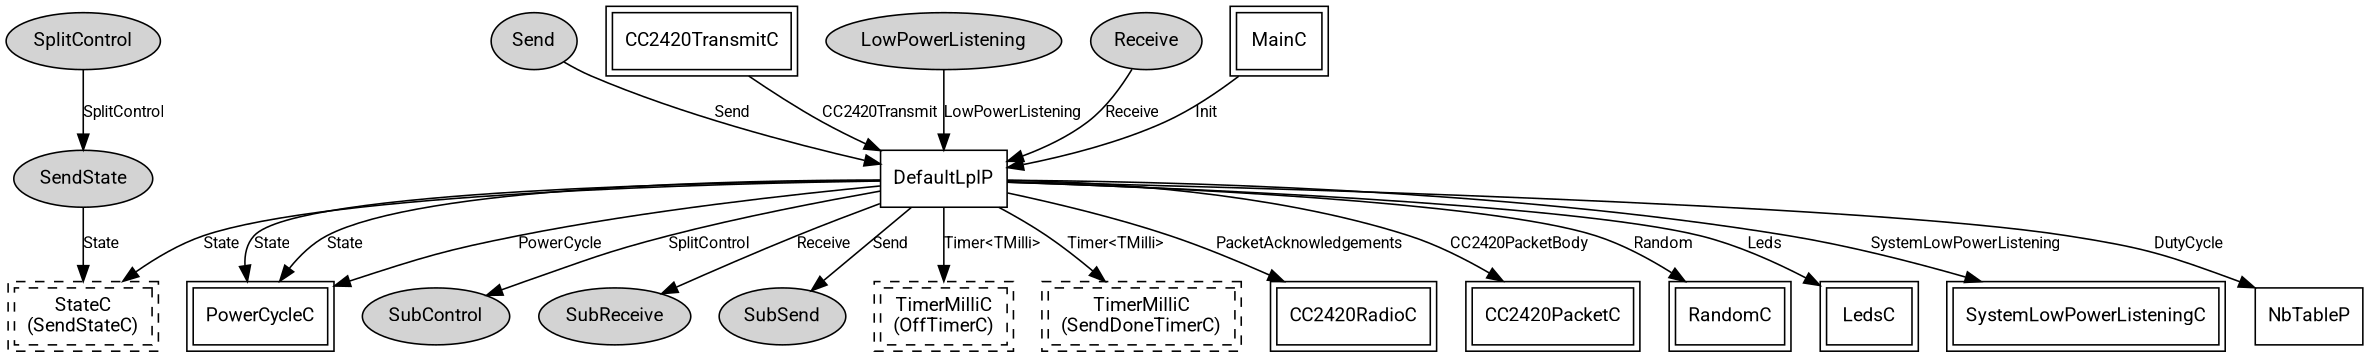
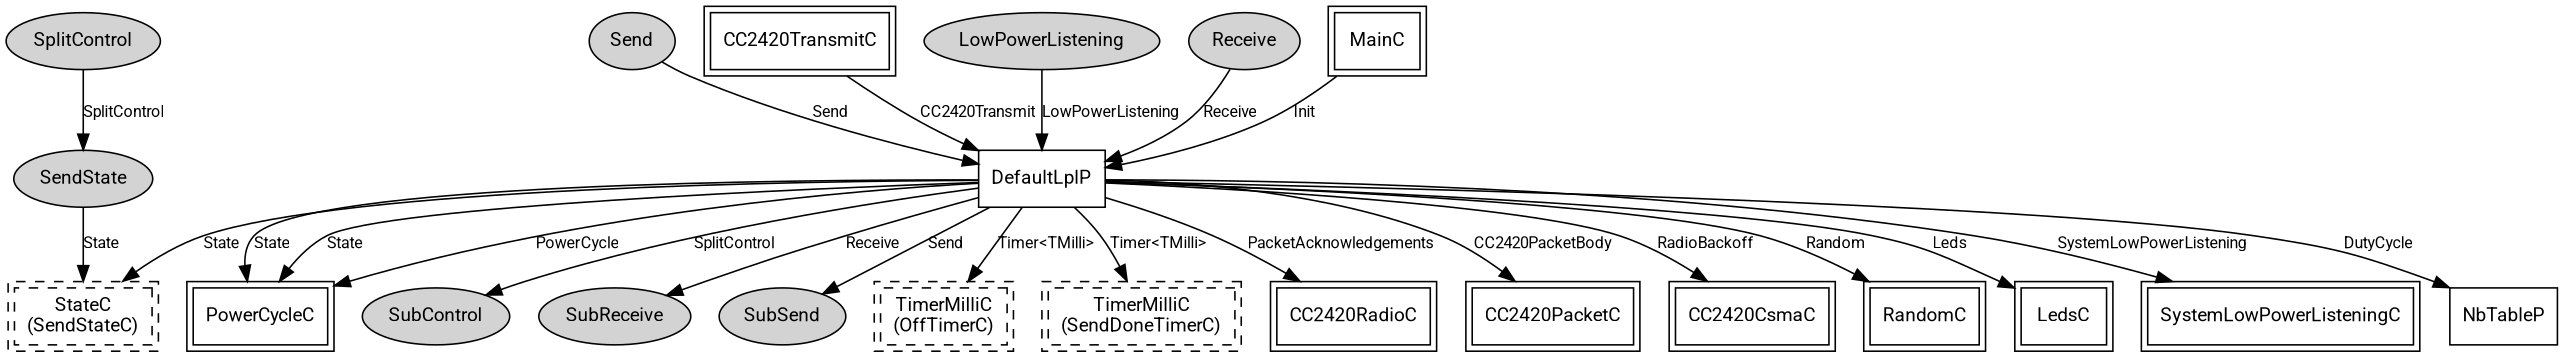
none -> (1752, 316)
